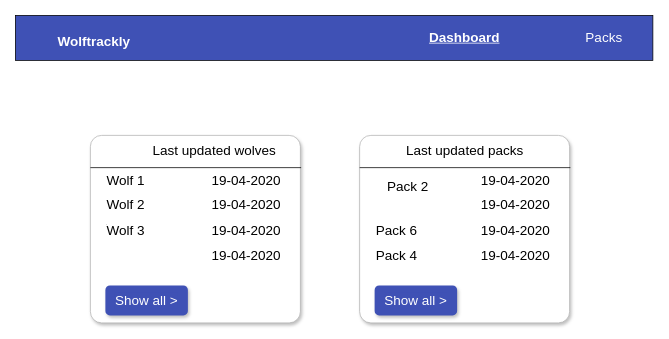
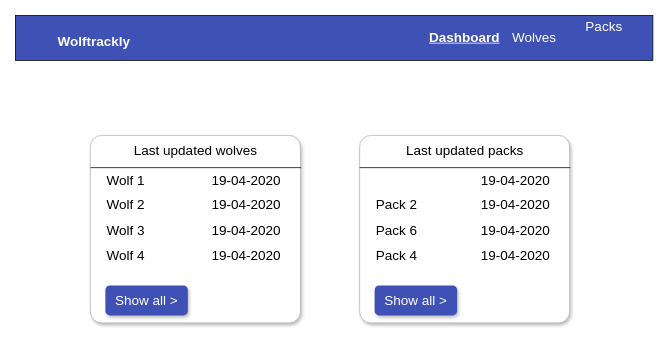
none -> (534, 38)
(604, 38) -> (604, 27)
(214, 150) -> (195, 150)
(416, 186) -> (405, 205)
none -> (135, 255)
